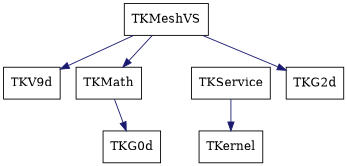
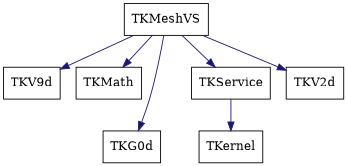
none -> (196, 48)
(315, 83) -> (315, 83)
(119, 111) -> (155, 79)
